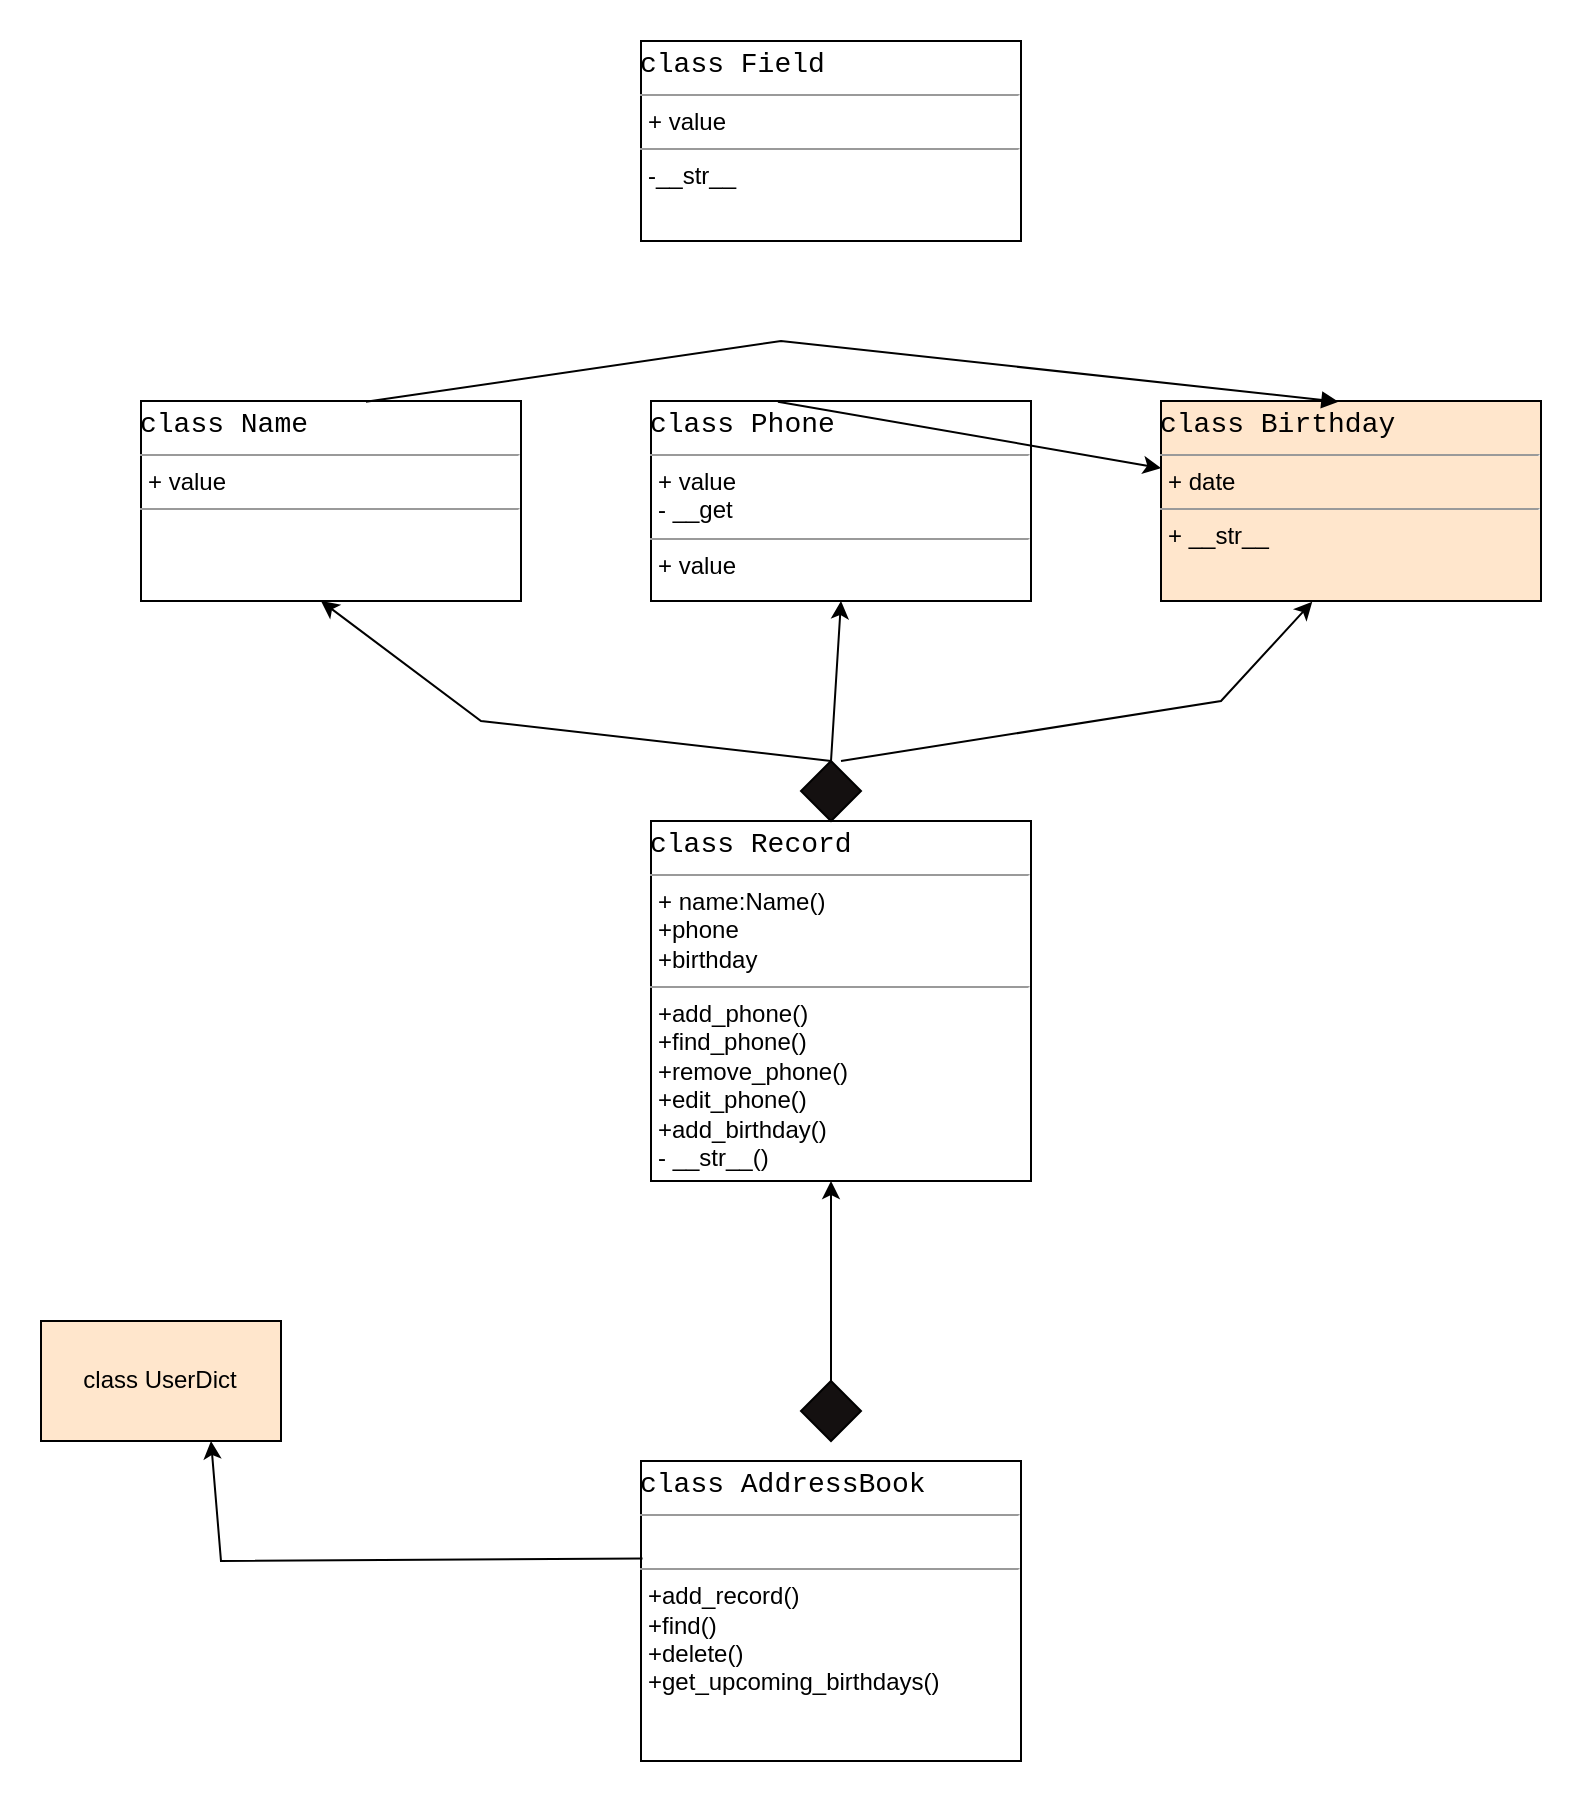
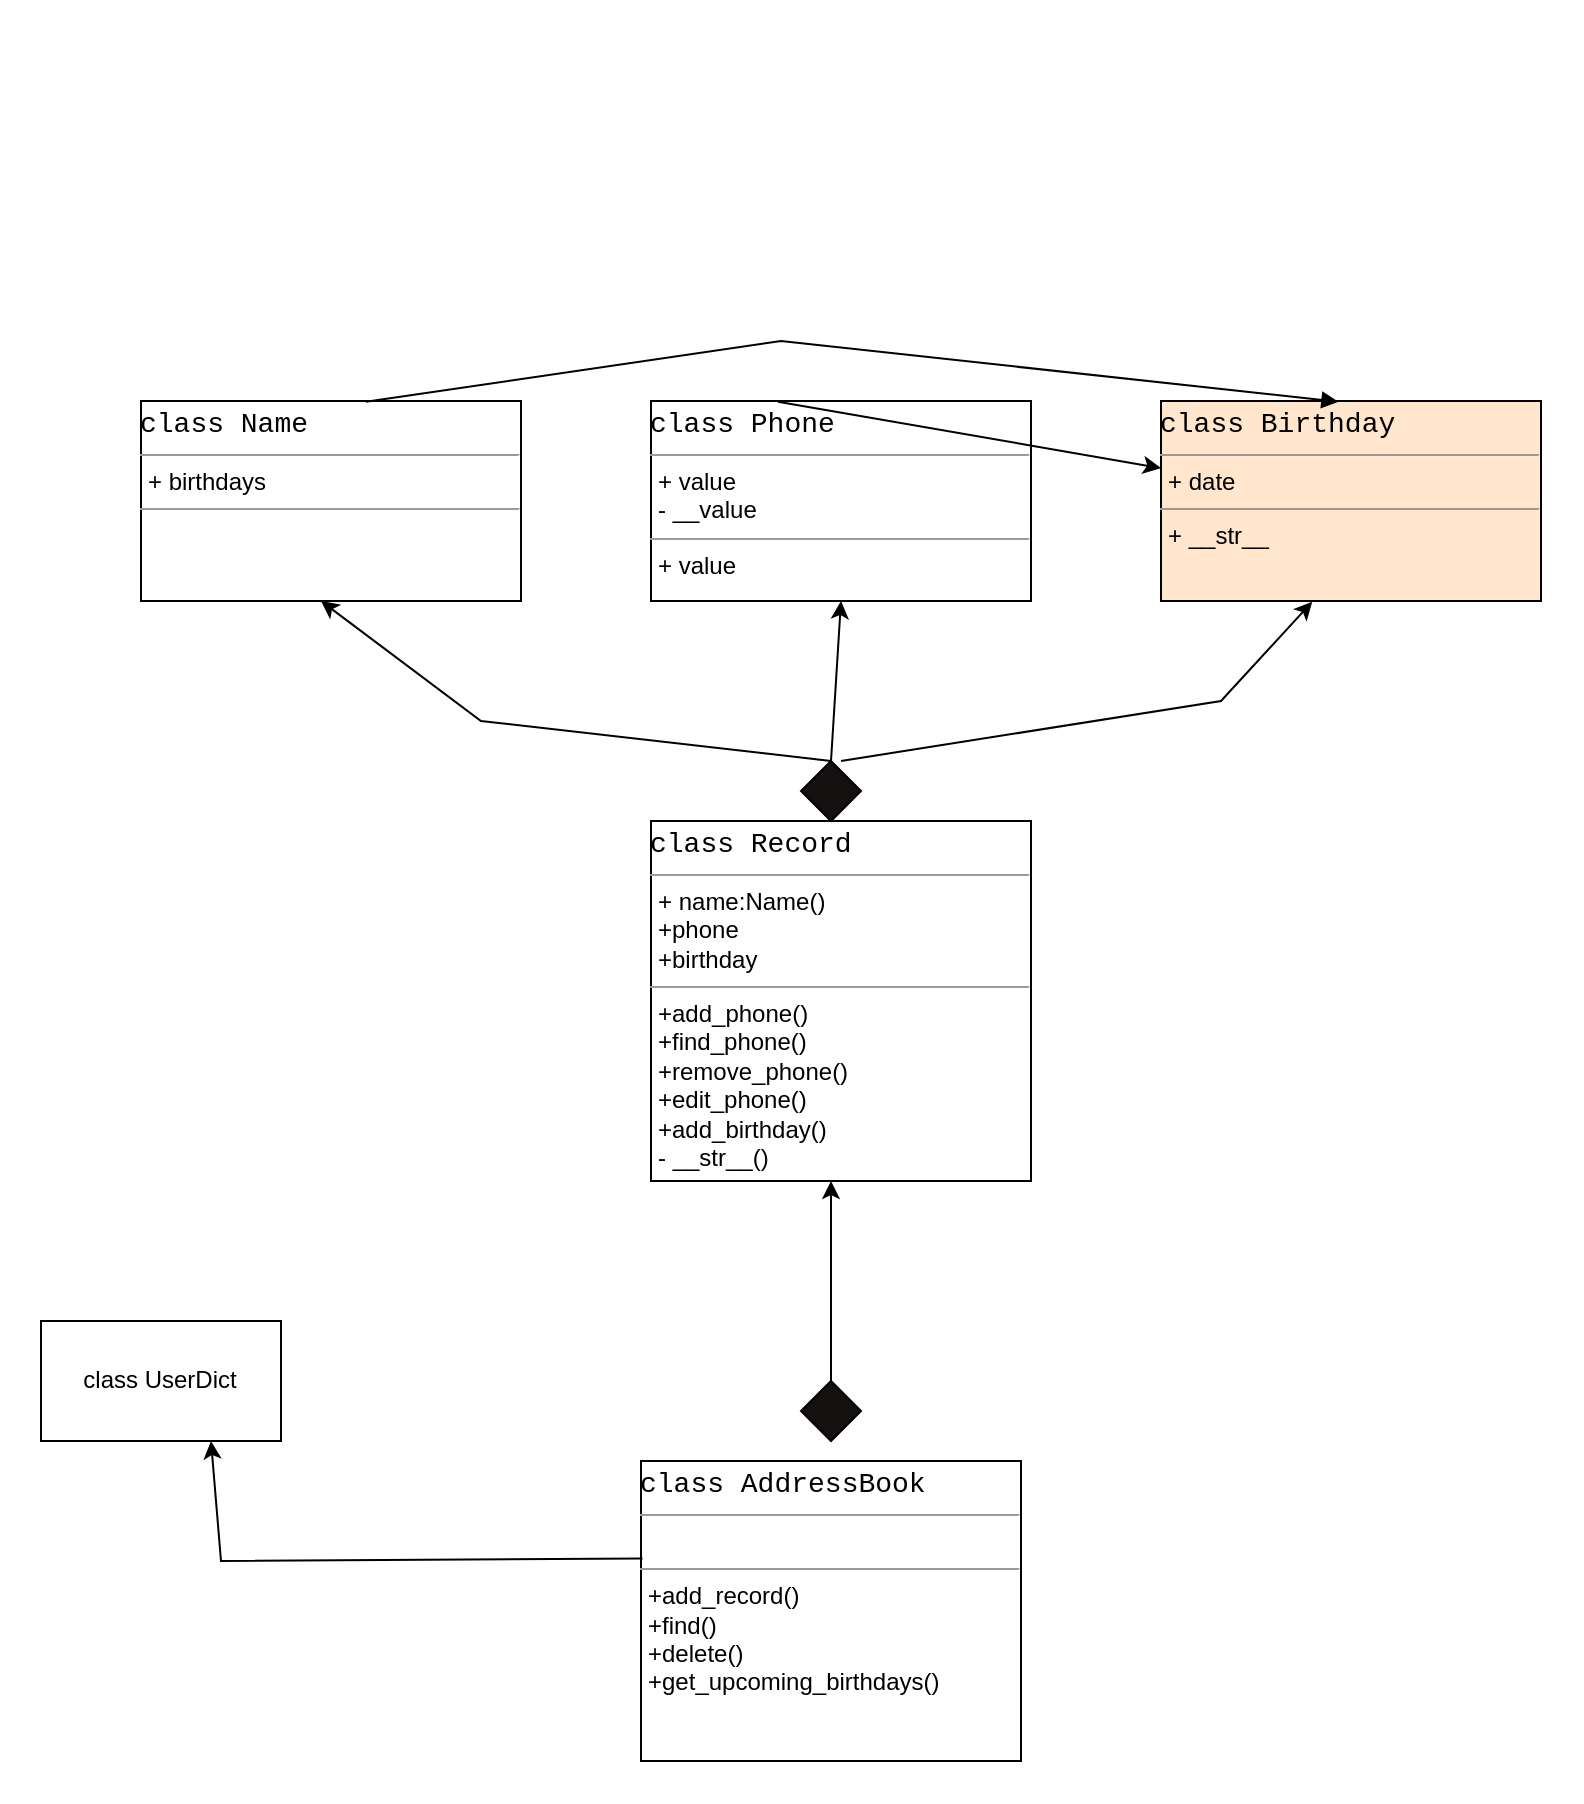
(831, 141) -> none
(202, 430) -> (209, 430)
(719, 459) -> (719, 459)
(161, 1381) -> (161, 1381)
